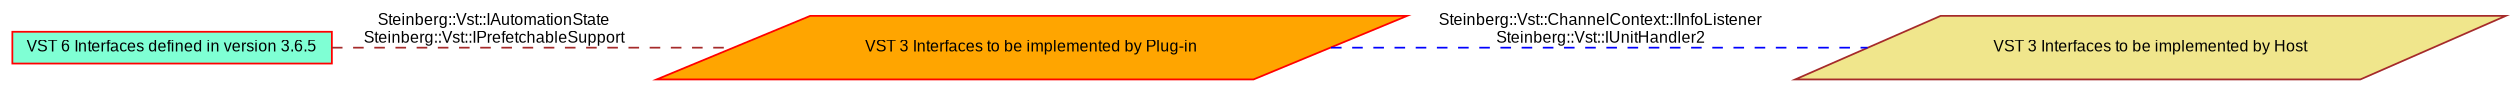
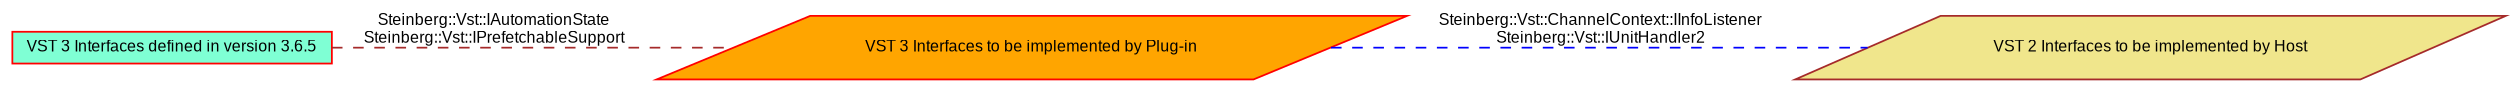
(172, 48) -> (172, 48)
(2150, 48) -> (2150, 48)
